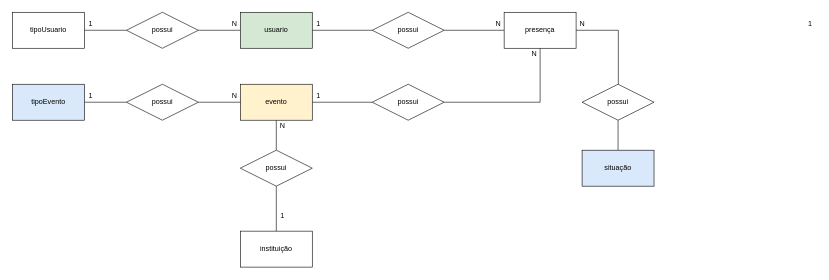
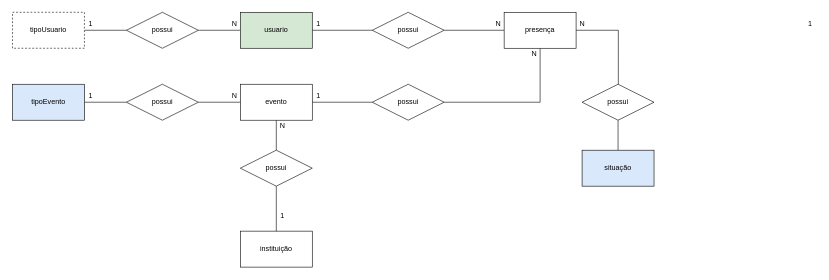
(48, 30) -> (48, 30)
(276, 102) -> (276, 102)
